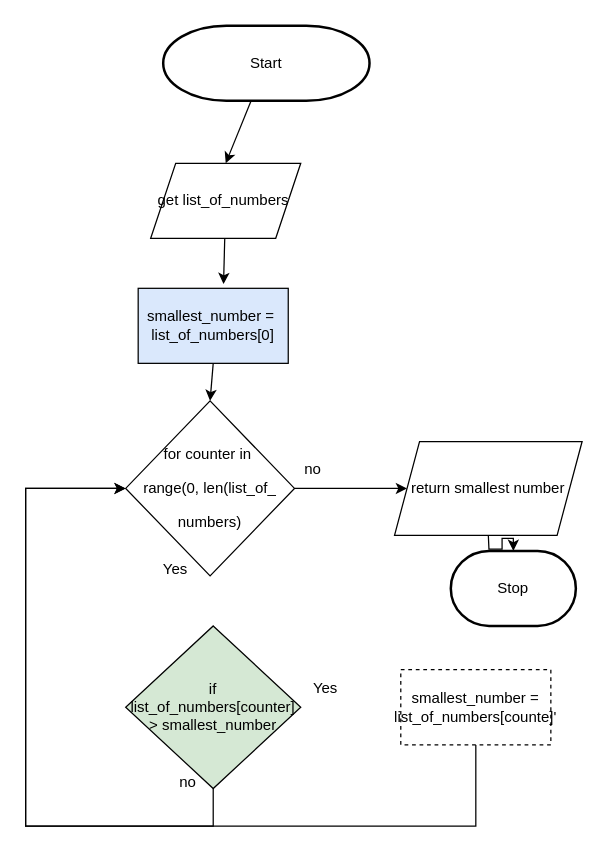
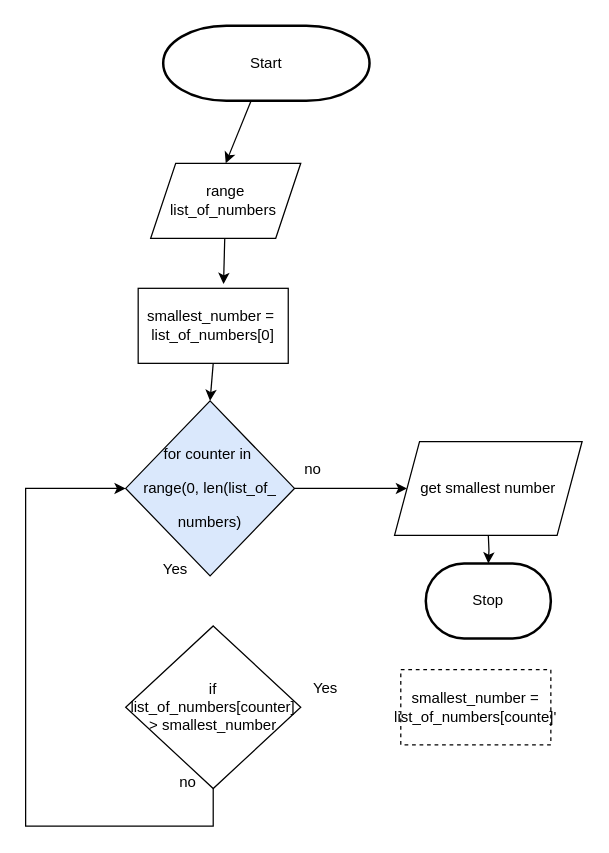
(226, 201) -> (226, 201)
(213, 326) -> (213, 326)
(210, 488) -> (210, 488)
(488, 488) -> (488, 488)
(513, 588) -> (488, 601)
(213, 707) -> (213, 707)
(386, 826) -> none
